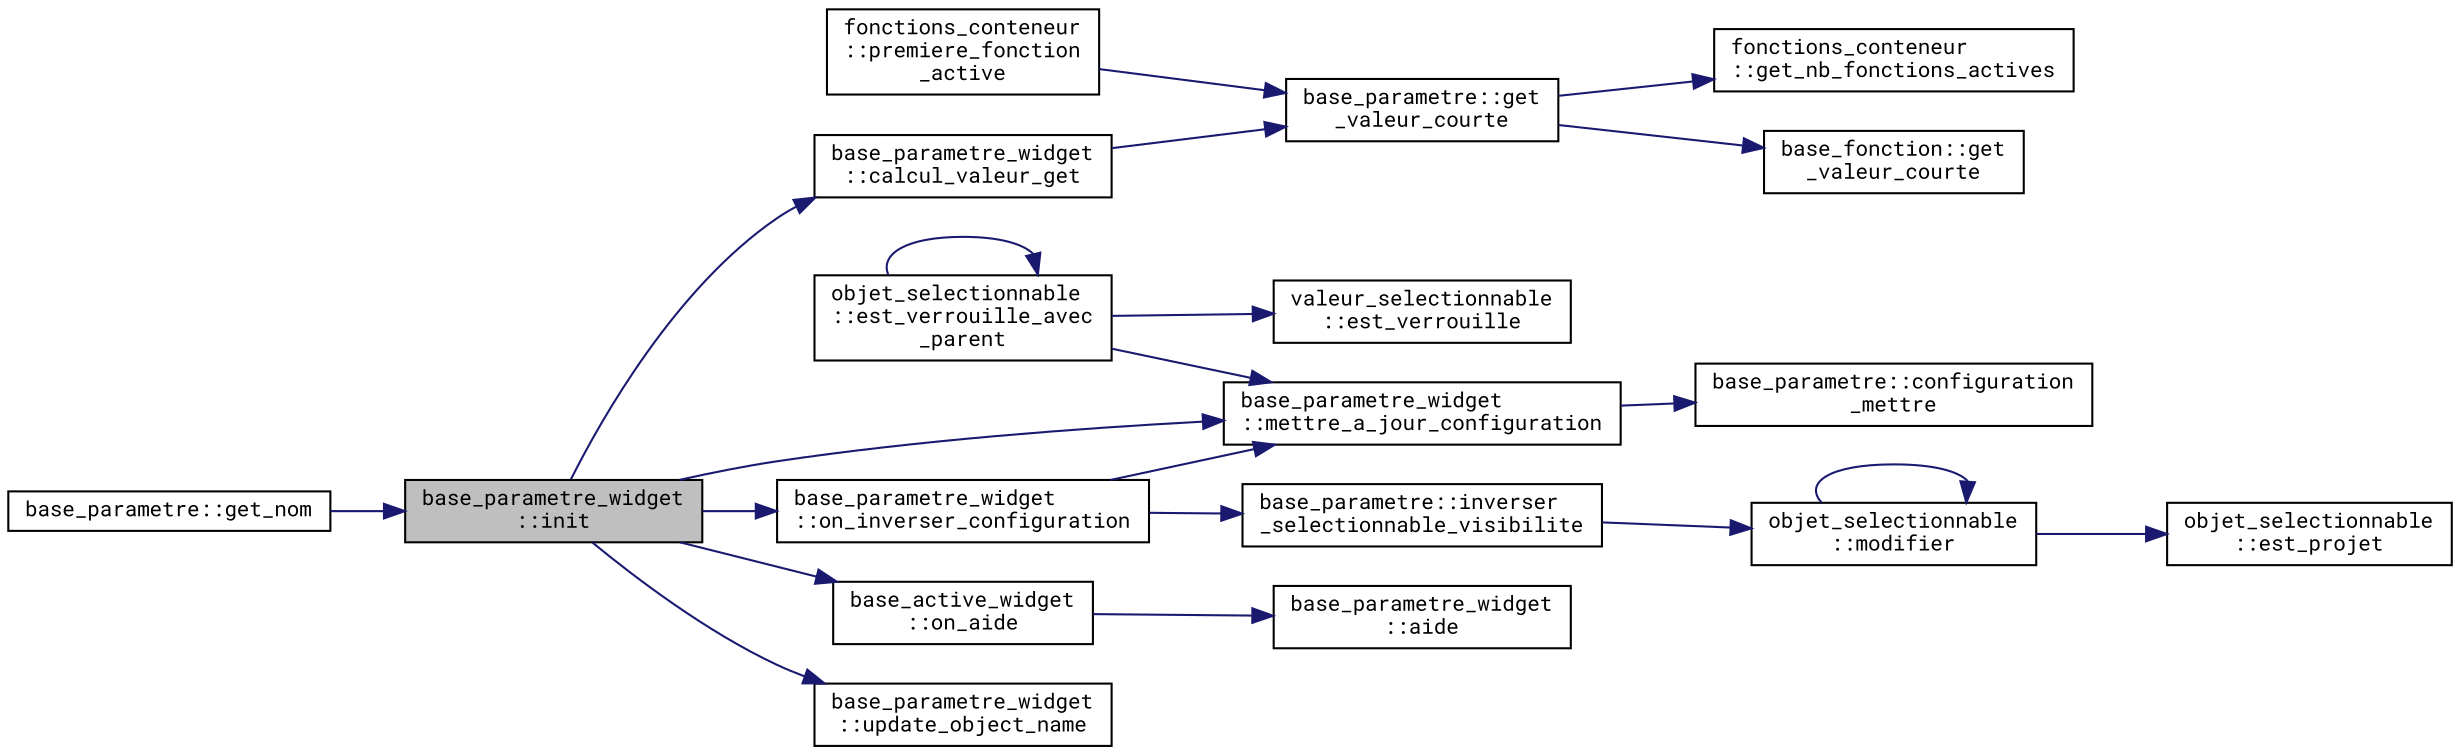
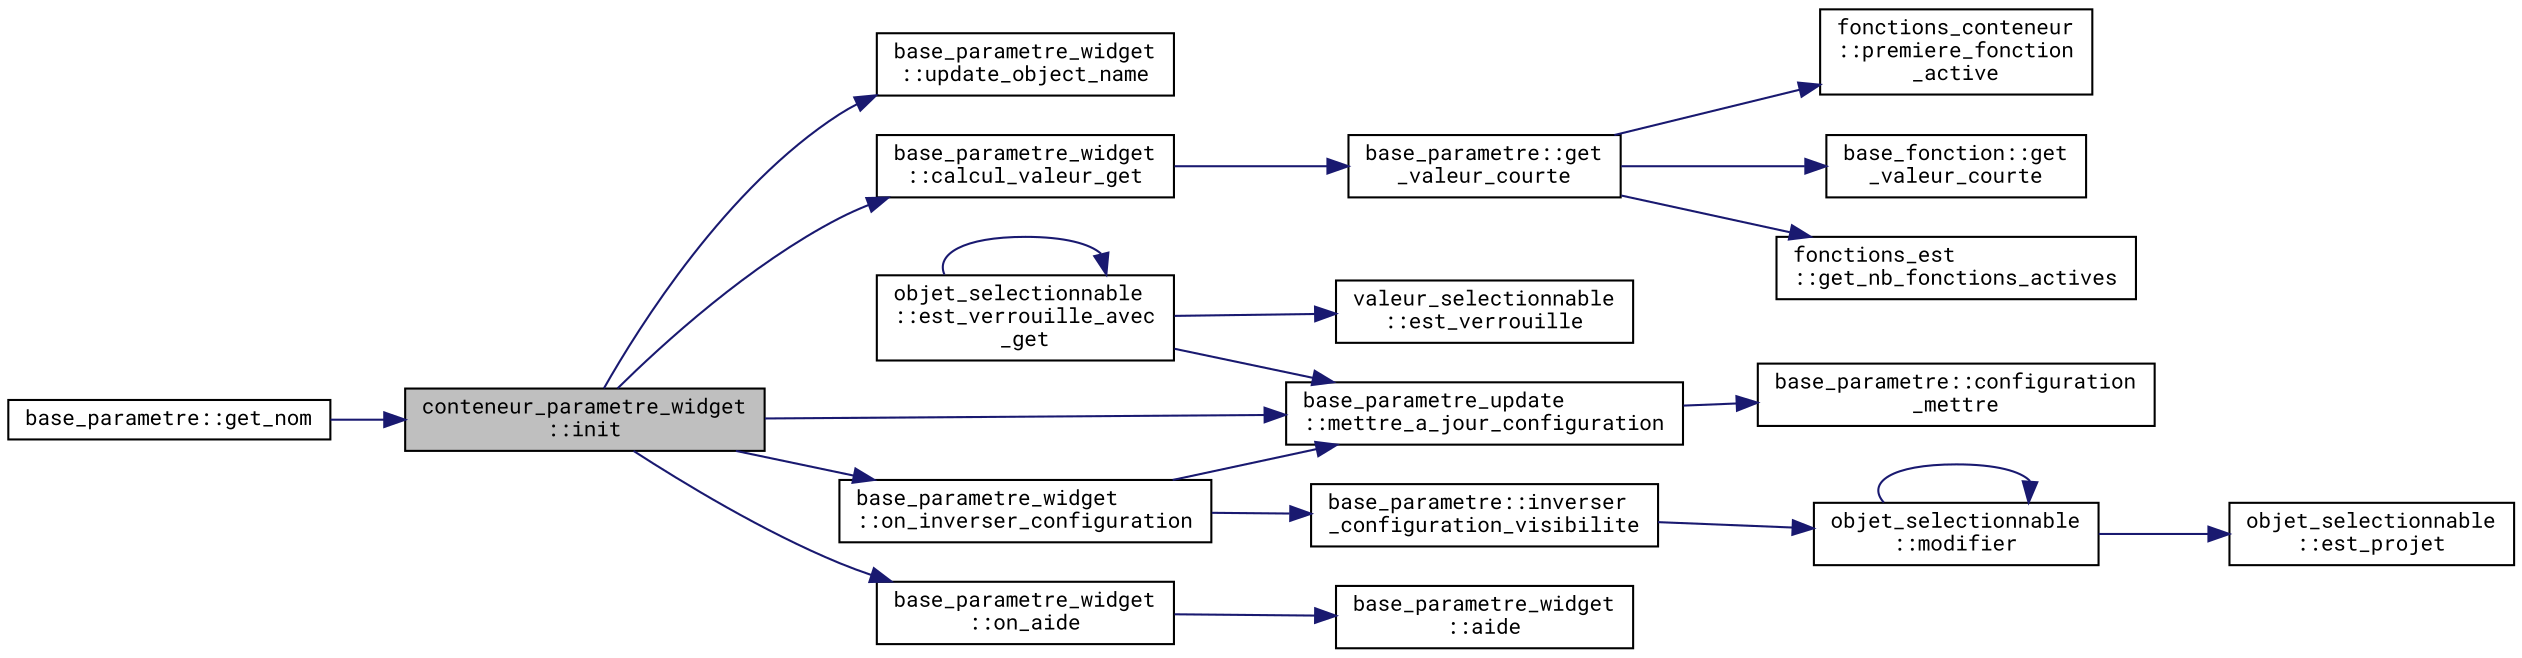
(1894, 60) -> (1956, 268)
(1182, 80) -> (1707, 112)
(963, 318) -> (1025, 318)
(1422, 413) -> (1485, 413)
(554, 511) -> (585, 420)
(1422, 515) -> (1485, 515)
(963, 613) -> (1025, 613)
